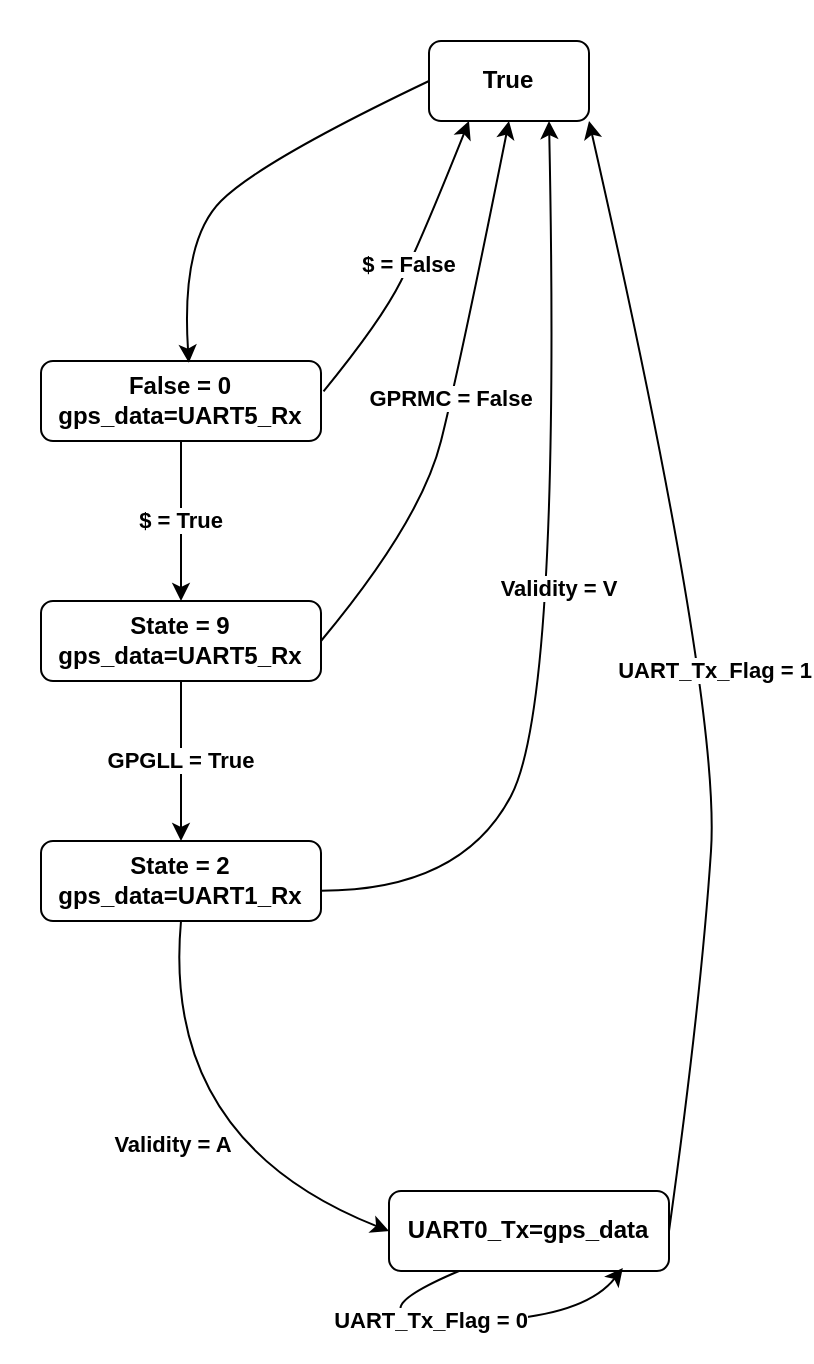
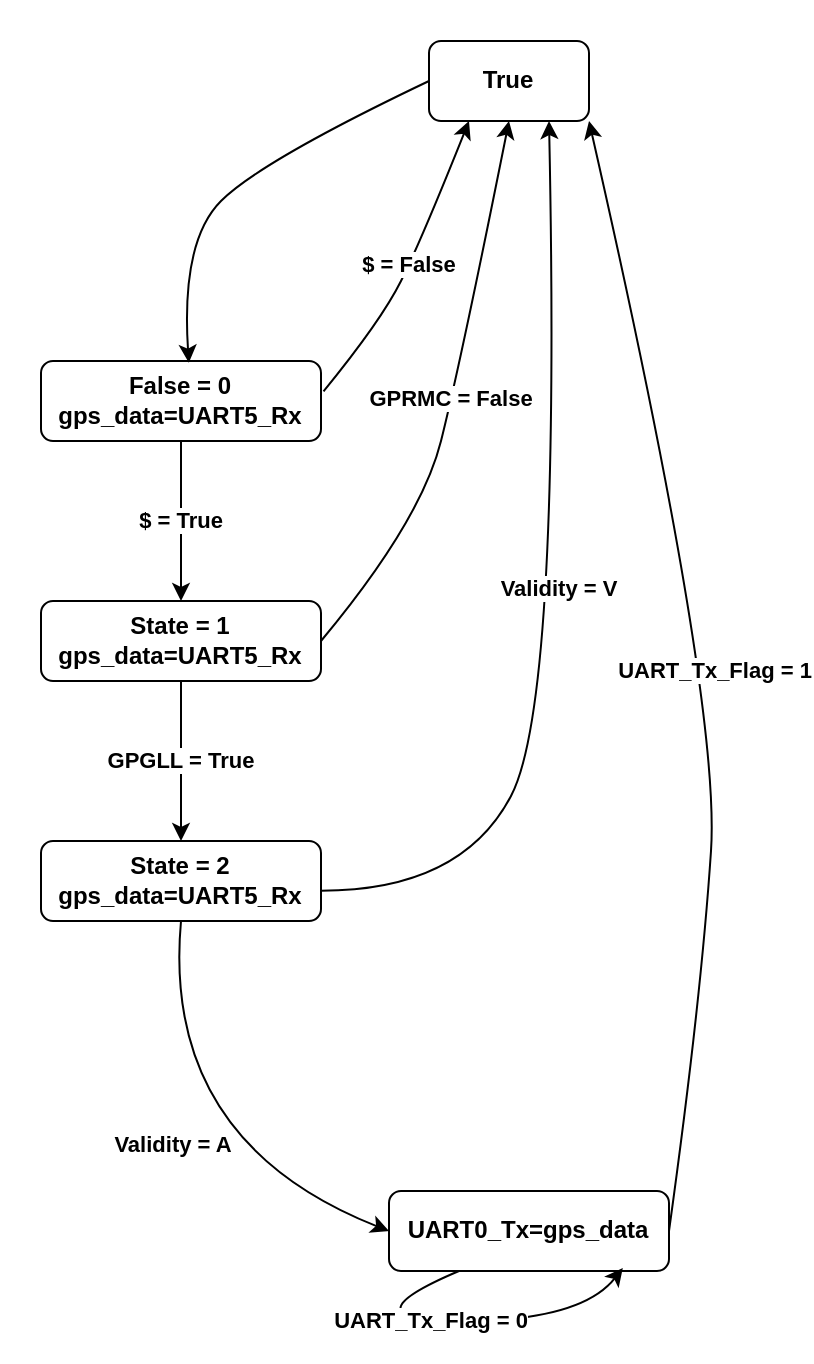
(181, 641) -> (181, 641)
(181, 881) -> (181, 881)
